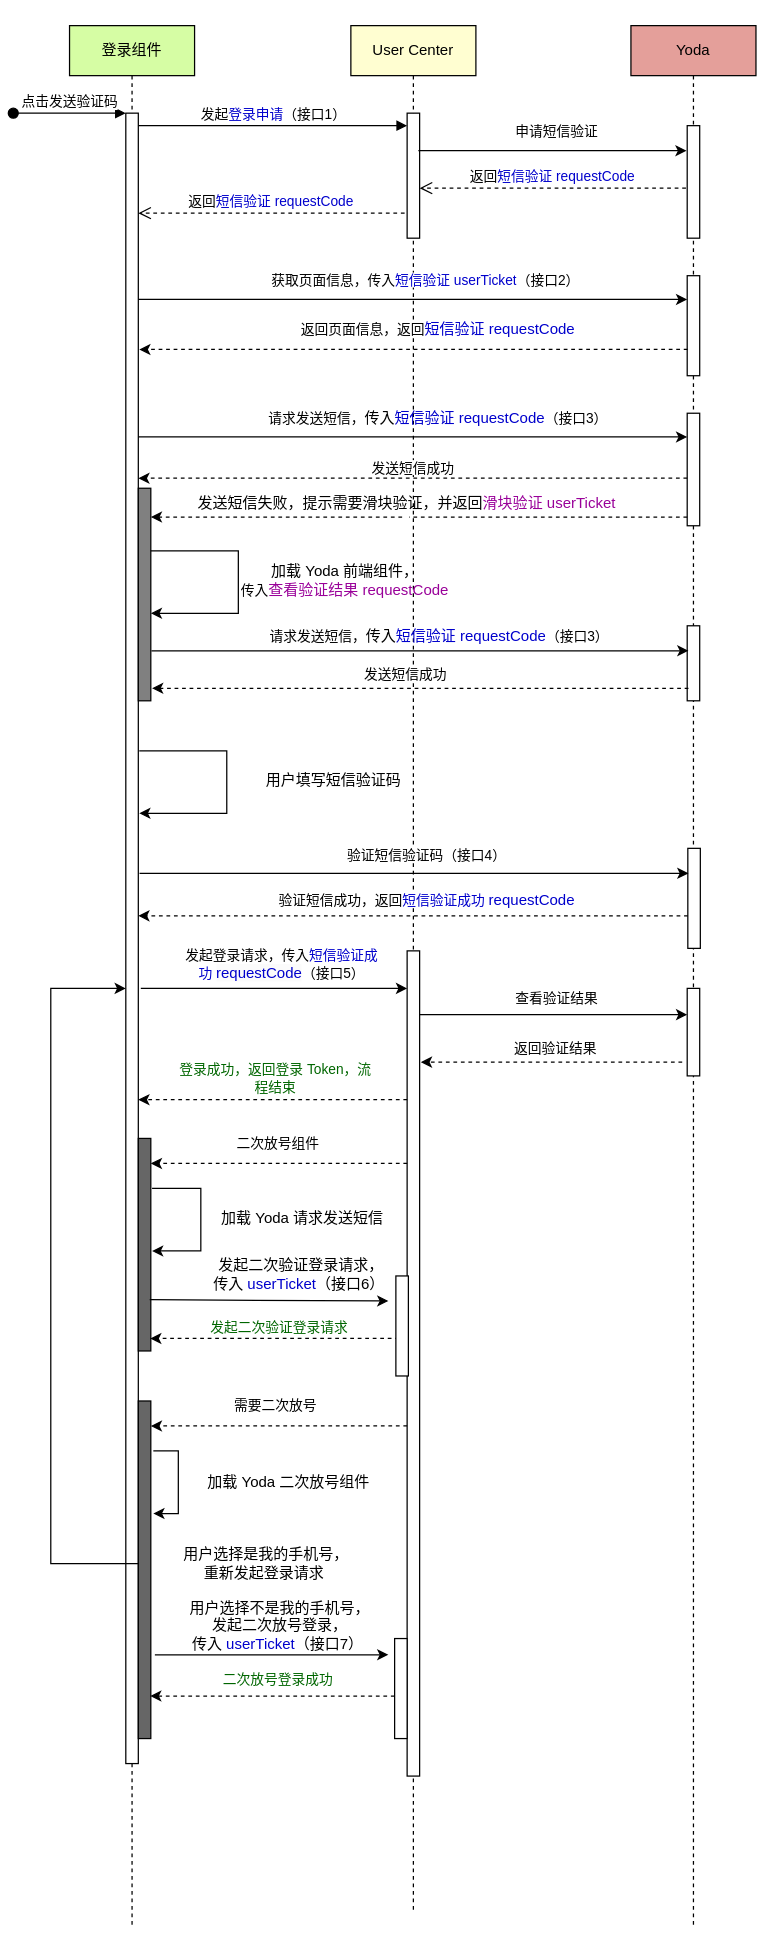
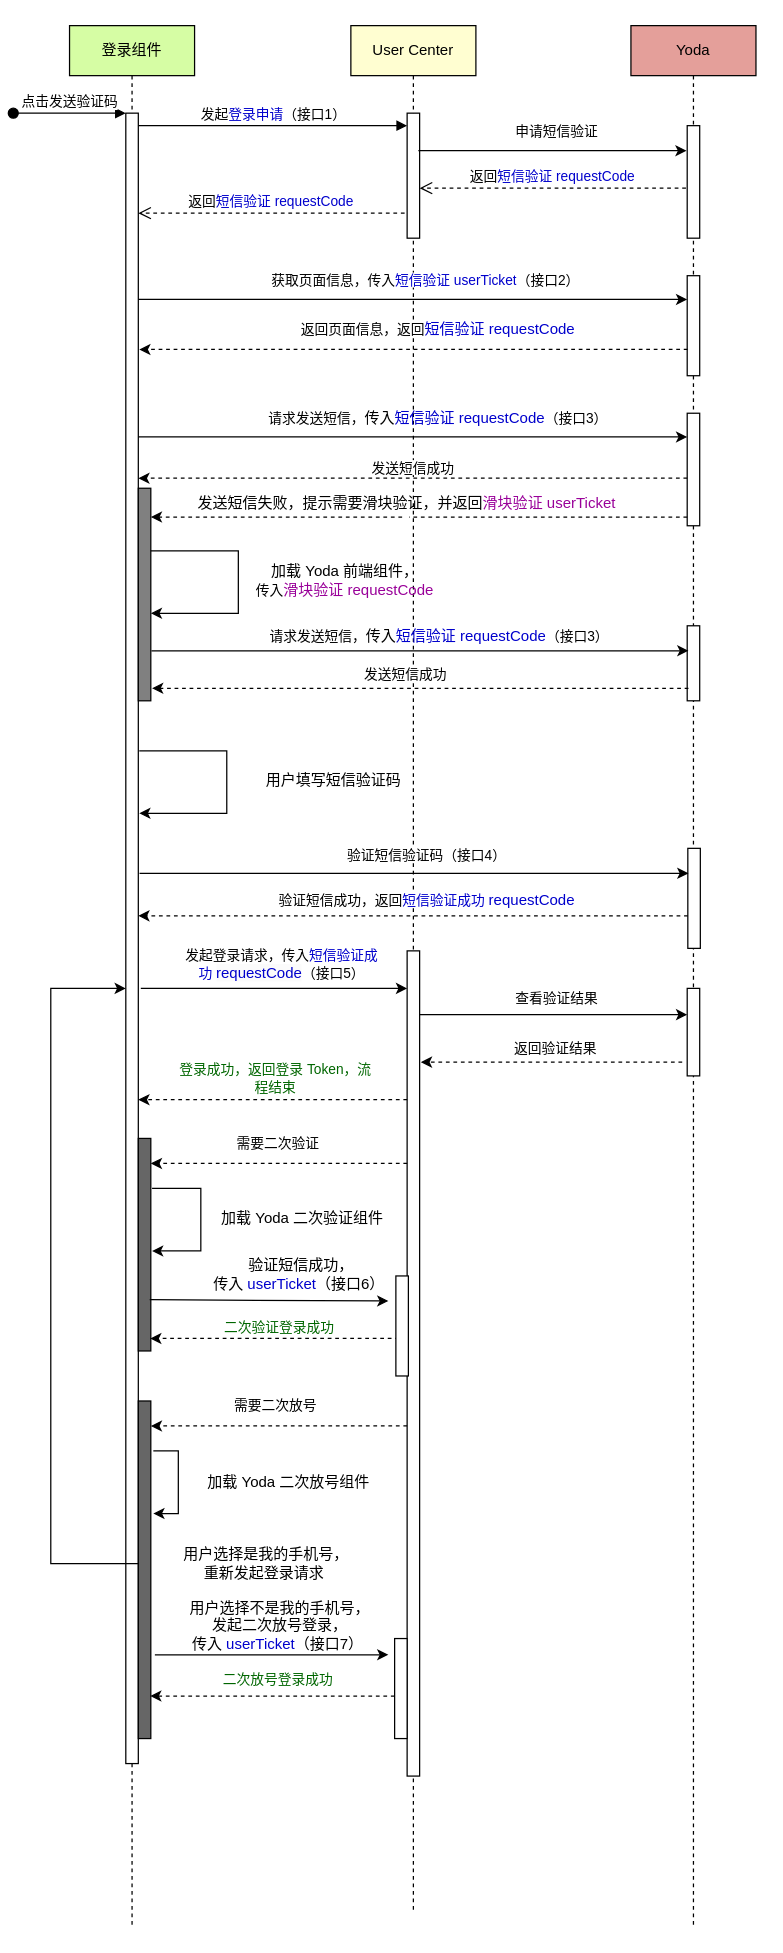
(345, 581) -> (345, 581)
(278, 1143) -> (278, 1143)
(303, 1218) -> (303, 1218)
(301, 1274) -> (301, 1274)
(279, 1327) -> (279, 1327)
